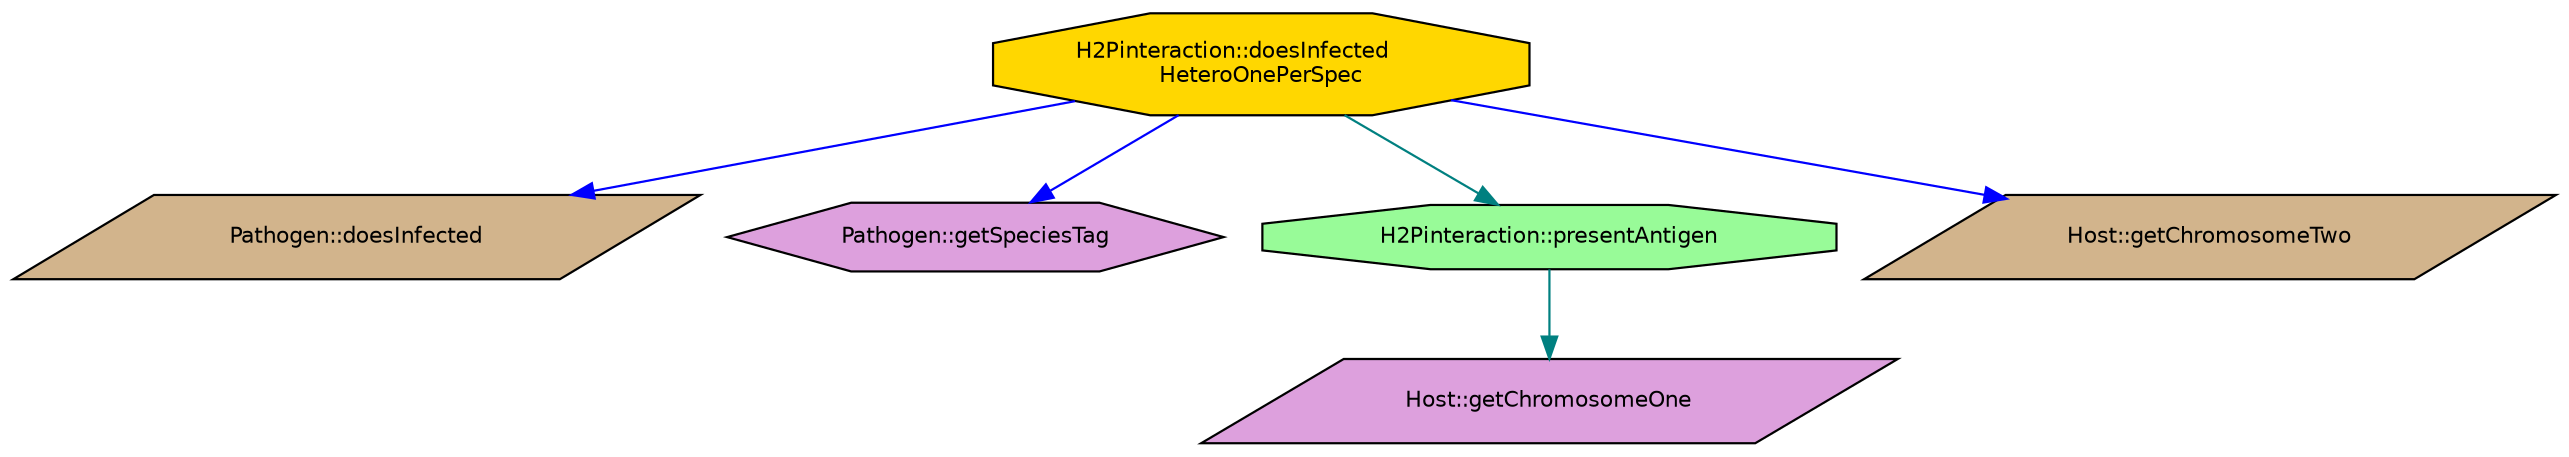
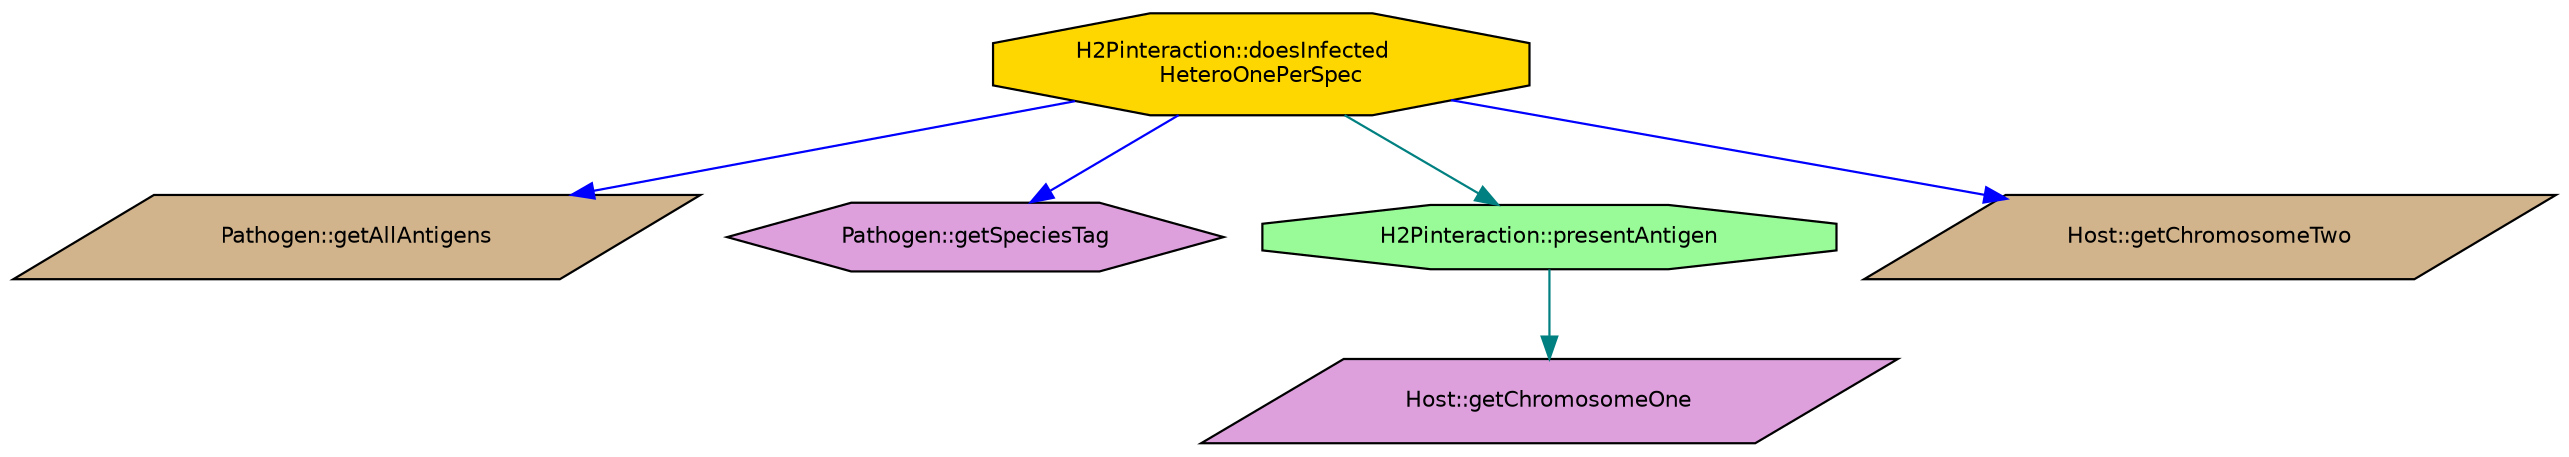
(357, 237) -> (357, 237)
